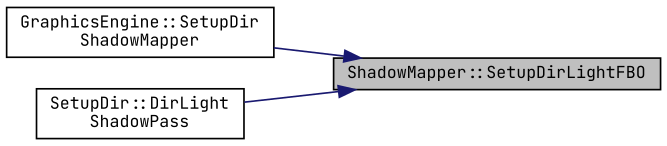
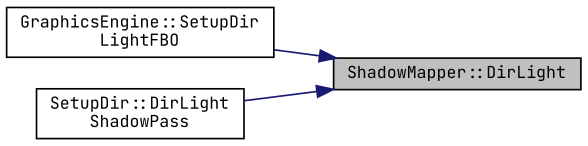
(140, 32) -> (140, 32)
(497, 74) -> (457, 74)
